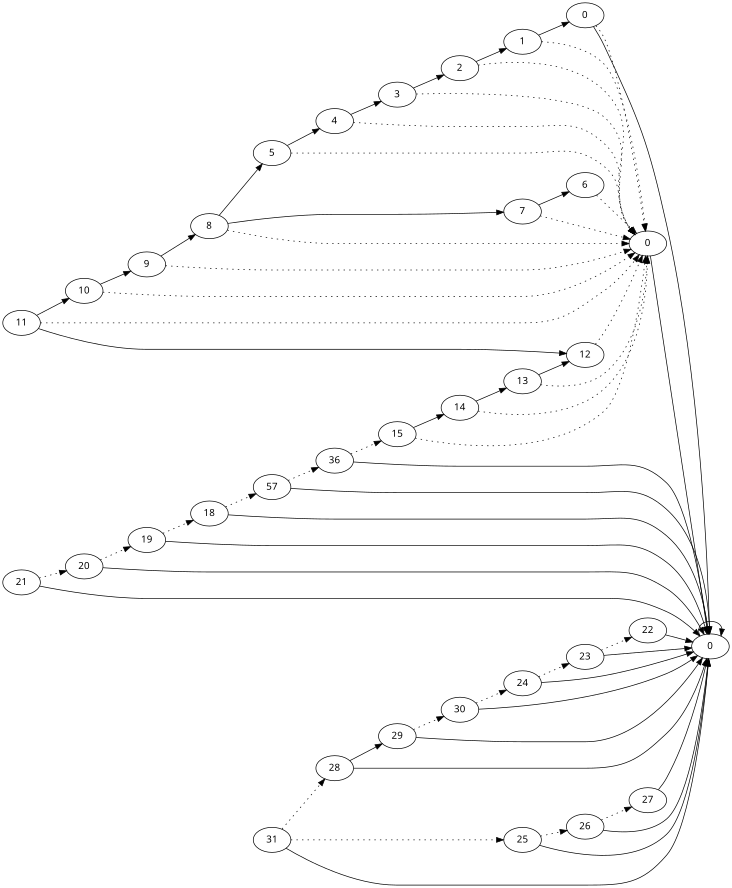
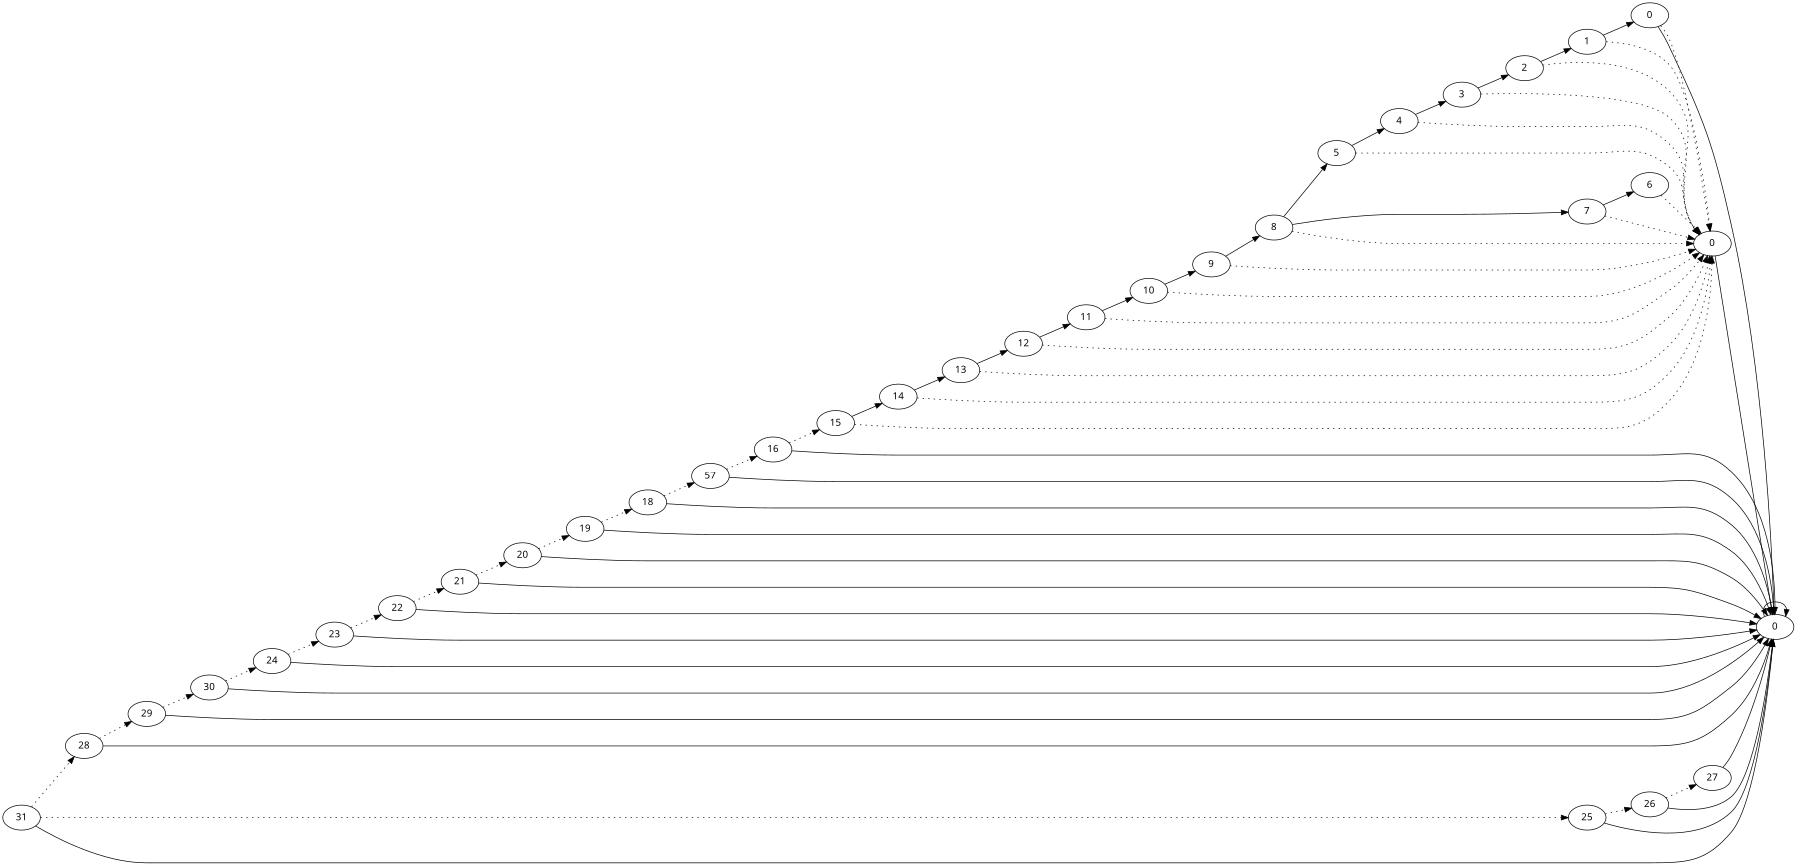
(298, 349) -> (1052, 332)
(335, 461) -> (773, 450)
none -> (425, 596)
(363, 754) -> (112, 732)
